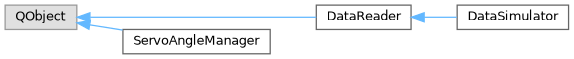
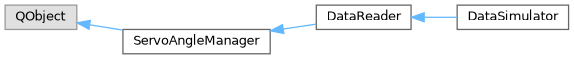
(203, 17) -> (300, 27)
